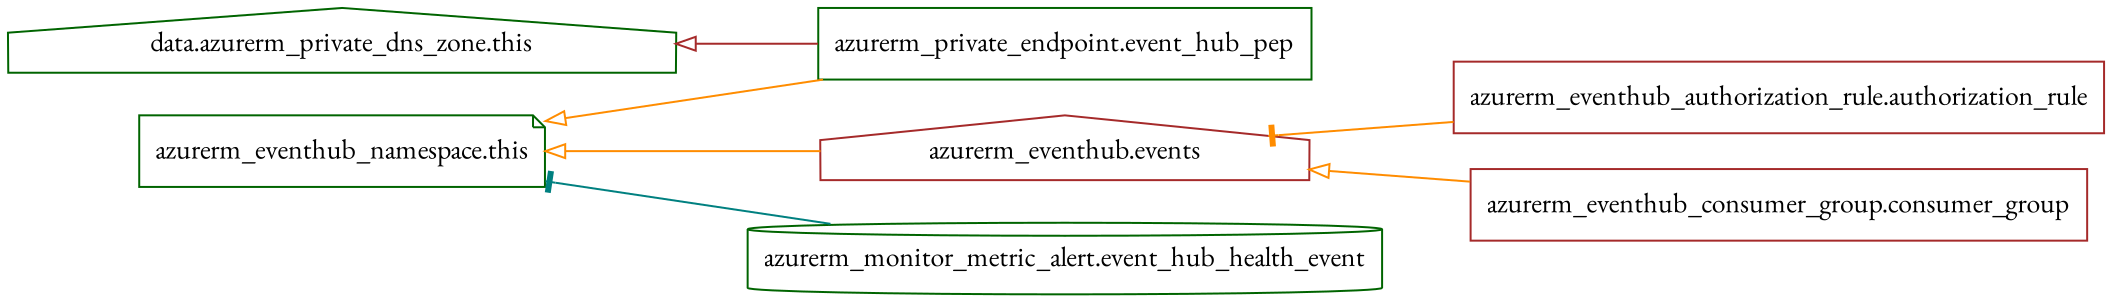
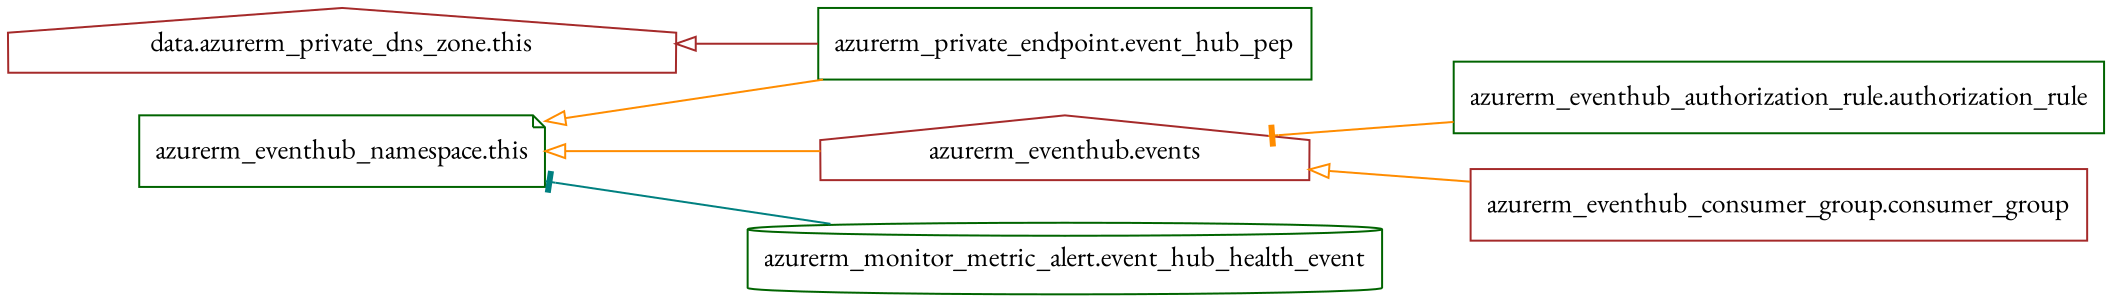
(342, 44) -> (342, 44)
(1779, 97) -> (1779, 97)
